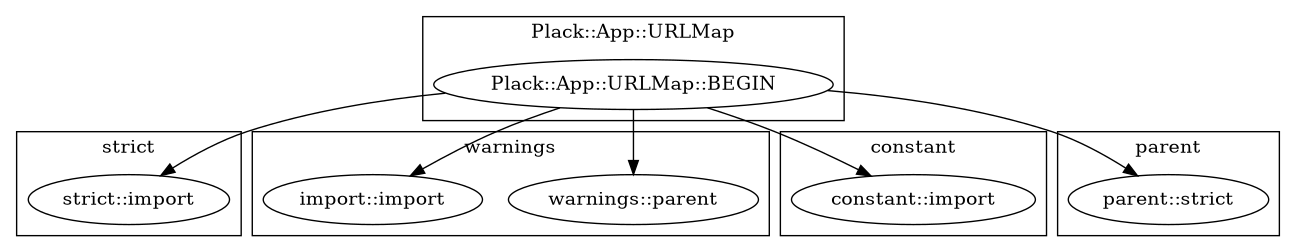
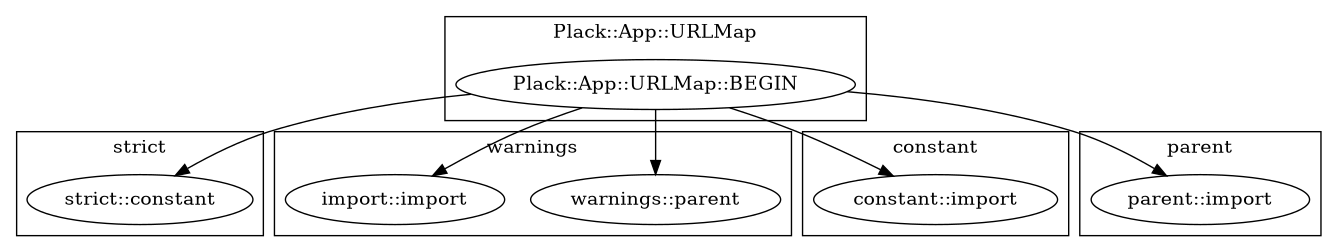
(129, 200) -> (140, 200)
(1168, 200) -> (1200, 200)
